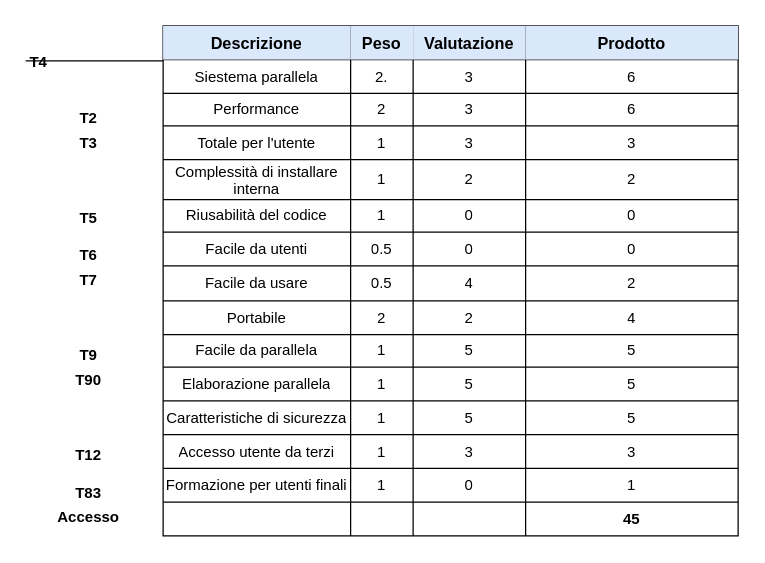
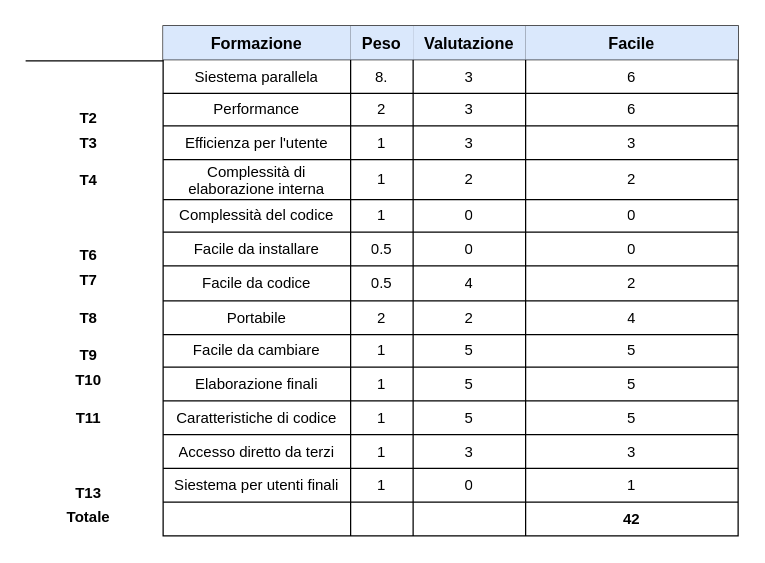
(257, 43) -> (257, 43)
(632, 43) -> (632, 43)
(38, 62) -> (88, 181)
(382, 77) -> (382, 77)
(257, 143) -> (257, 143)
(257, 179) -> (257, 179)
(257, 216) -> (257, 216)
(88, 218) -> none
(257, 249) -> (257, 249)
(257, 283) -> (257, 283)
none -> (88, 318)
(257, 351) -> (257, 351)
(89, 381) -> (89, 381)
(257, 384) -> (257, 384)
none -> (88, 418)
(257, 418) -> (257, 418)
(257, 452) -> (257, 452)
(88, 456) -> none
(257, 486) -> (257, 486)
(89, 493) -> (89, 493)
(89, 517) -> (89, 517)
(632, 519) -> (632, 519)
